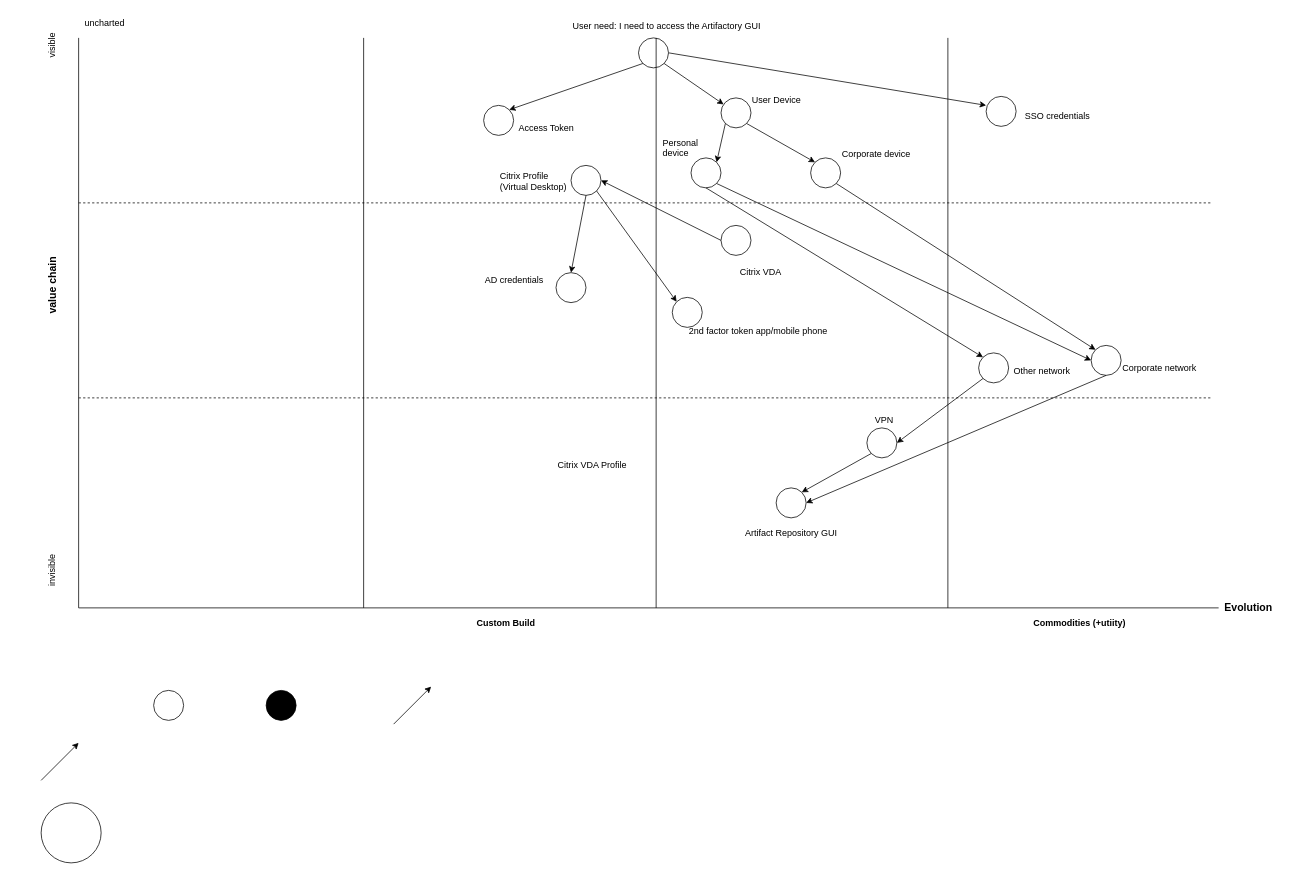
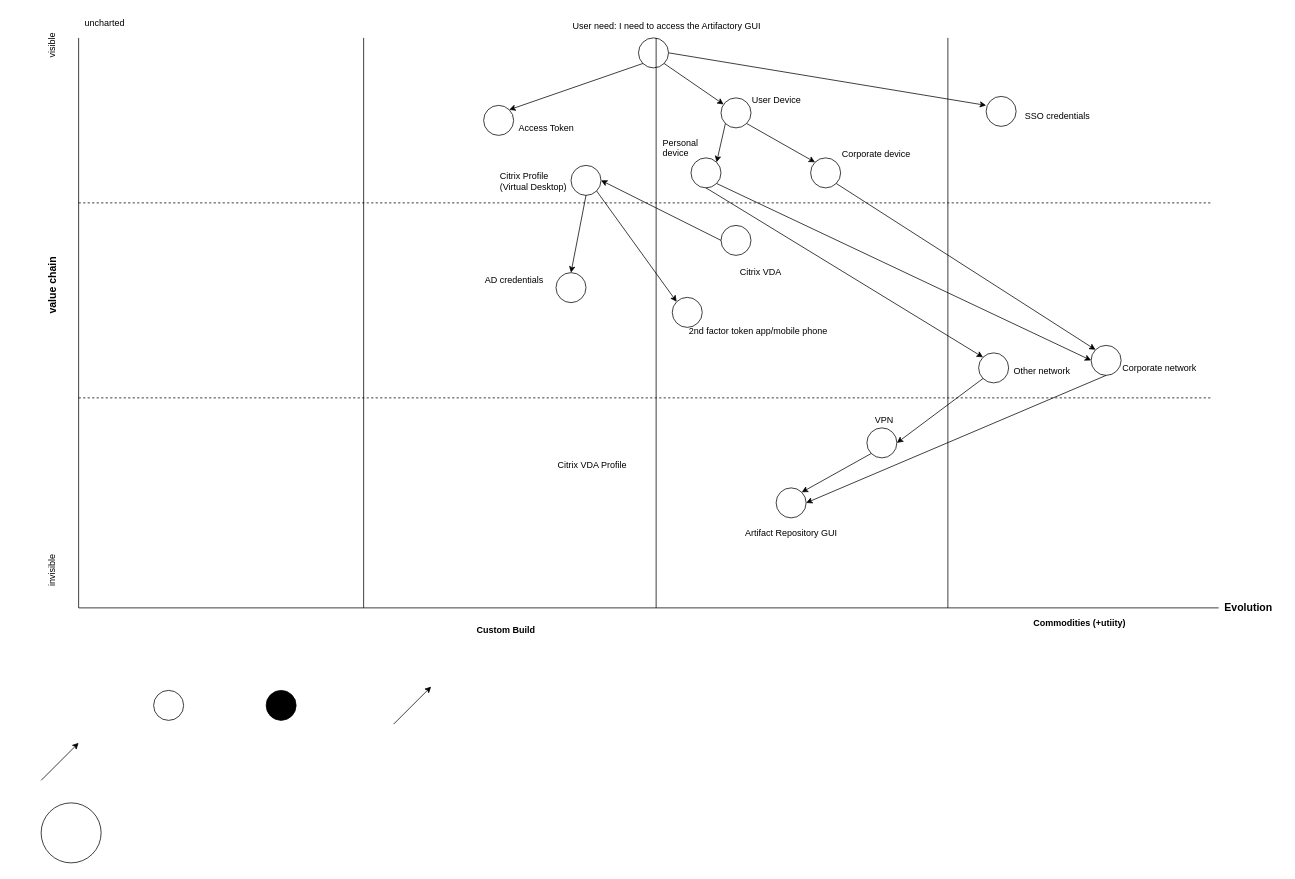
(506, 623) -> (506, 630)
